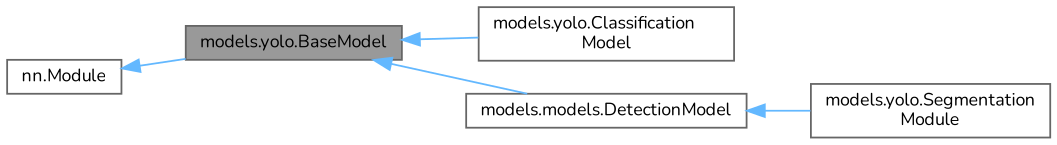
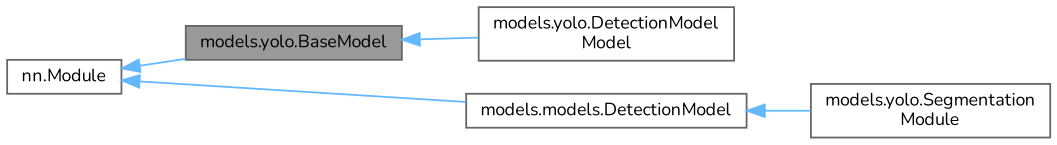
(606, 34) -> (606, 34)
(459, 79) -> (303, 92)
